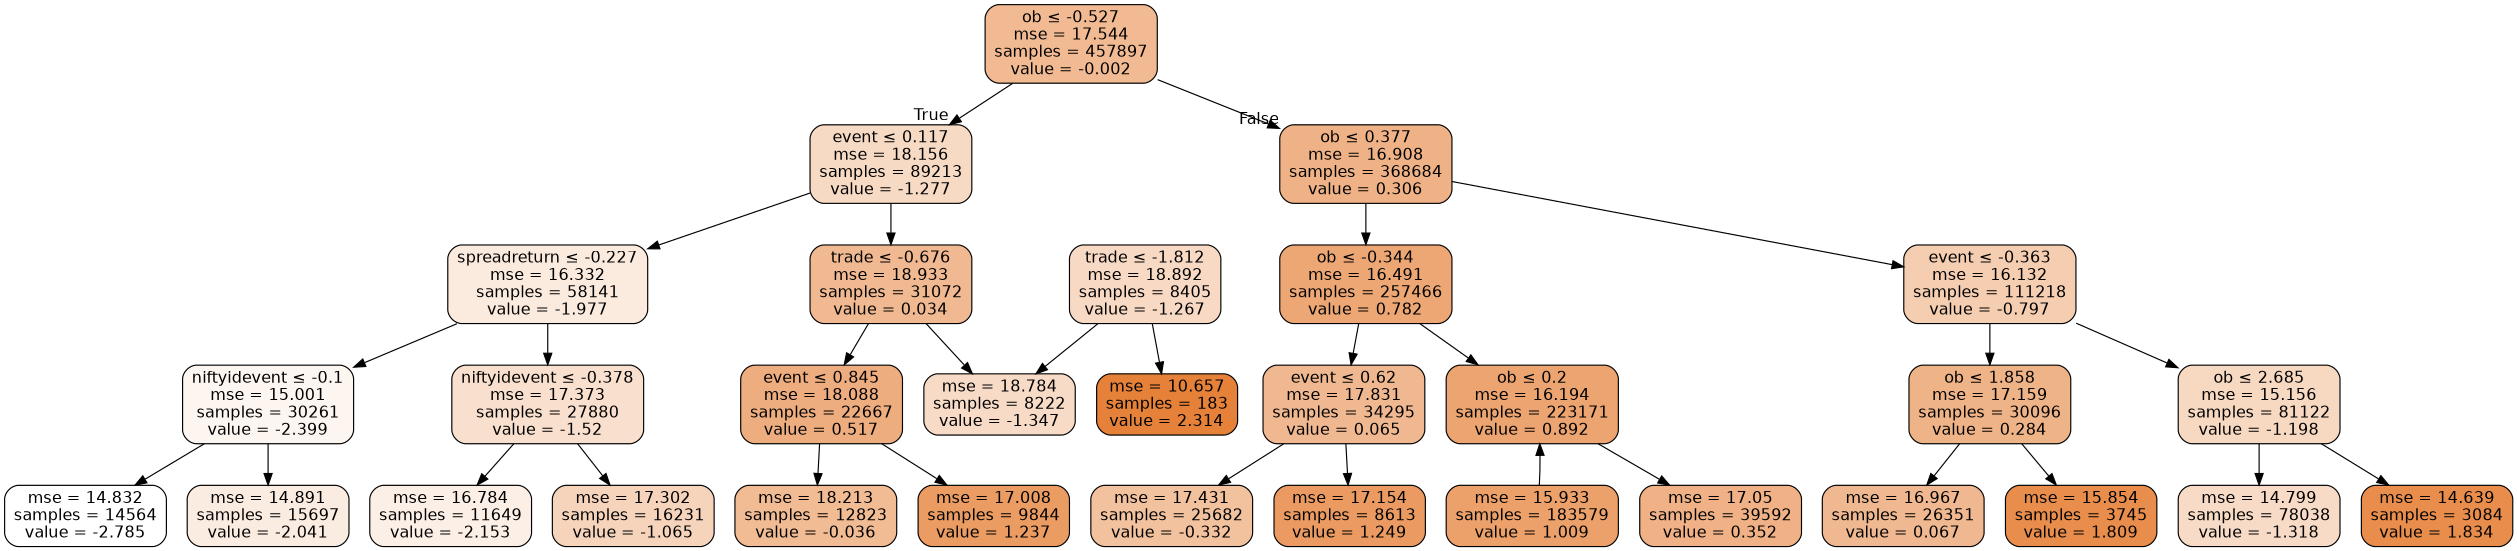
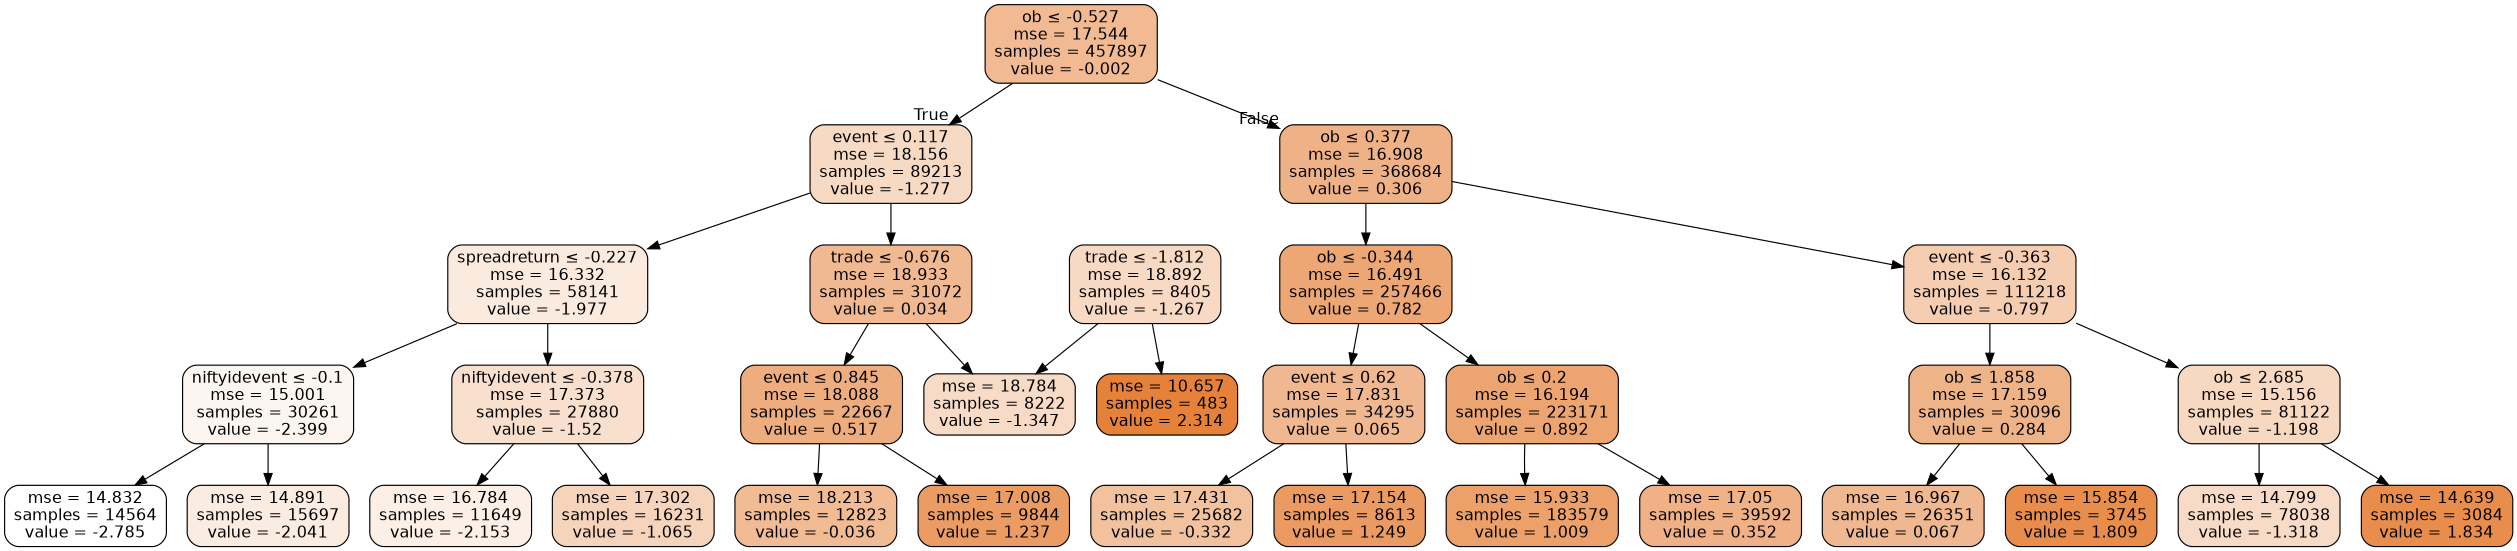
(1167, 404) -> (1167, 404)
(1540, 470) -> (1524, 459)
